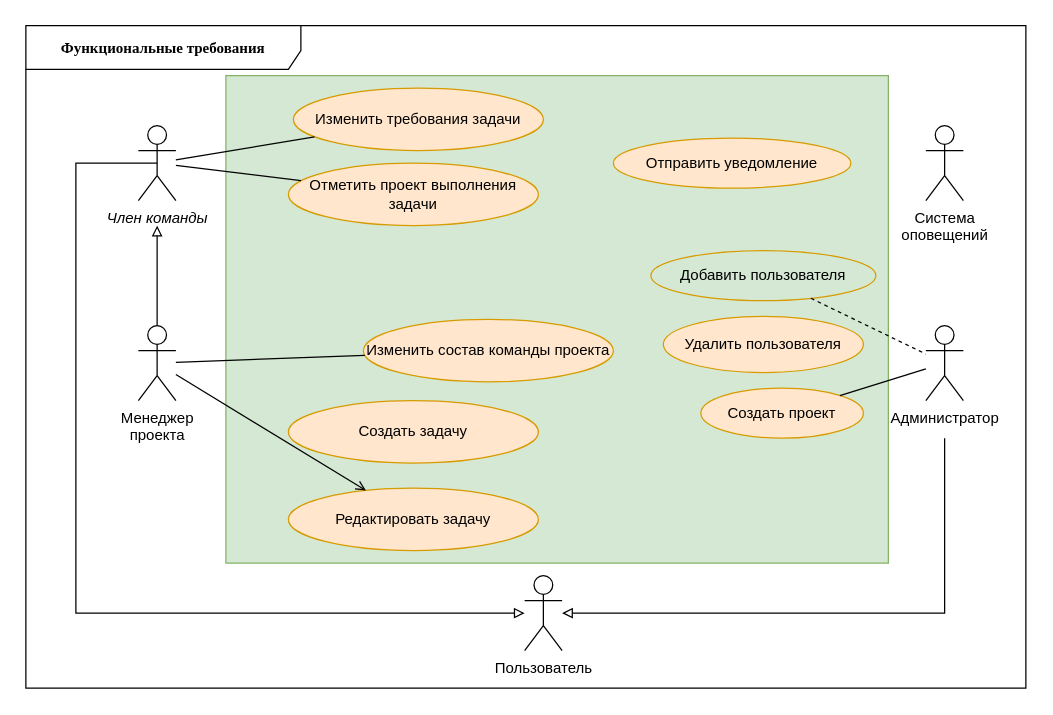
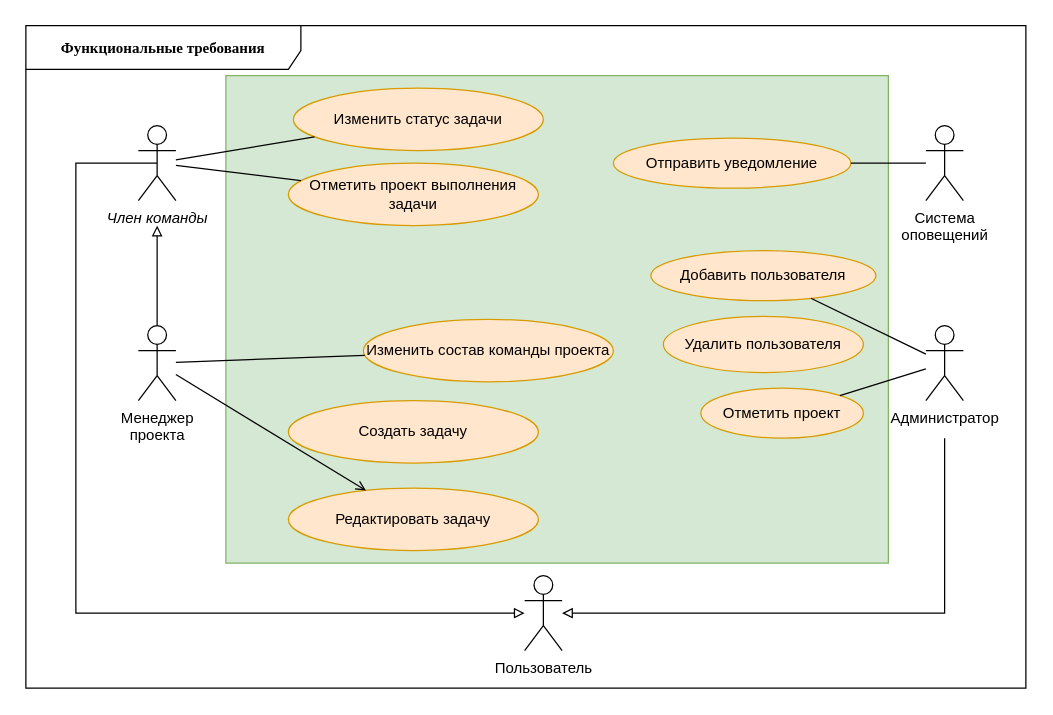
(418, 119) -> (418, 119)
none -> (889, 163)
(763, 276) -> (763, 276)
(869, 326) -> (869, 326)
(782, 413) -> (782, 413)
